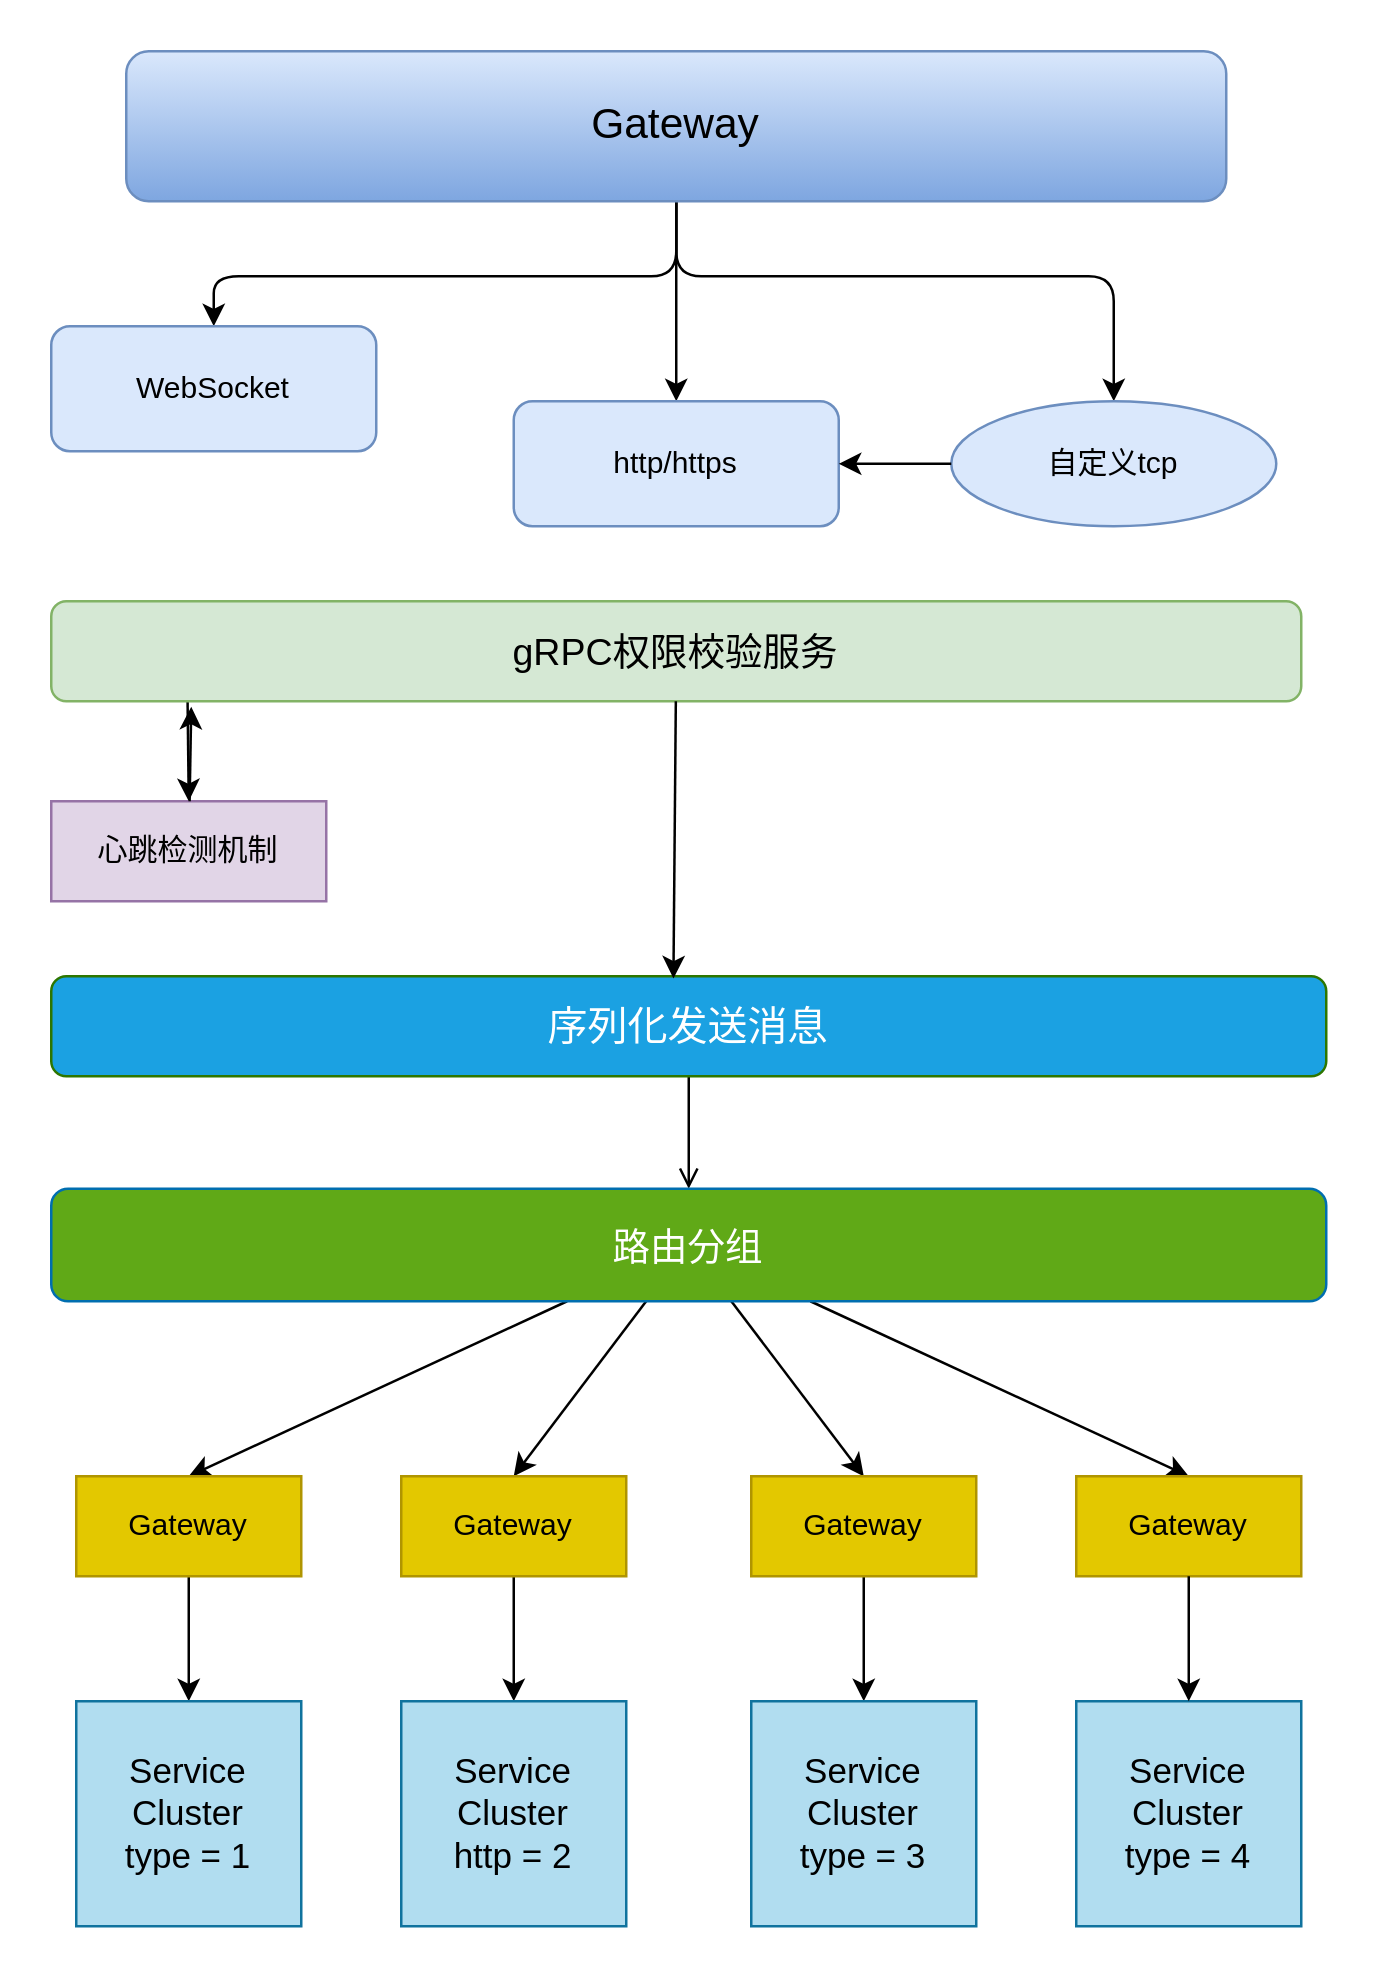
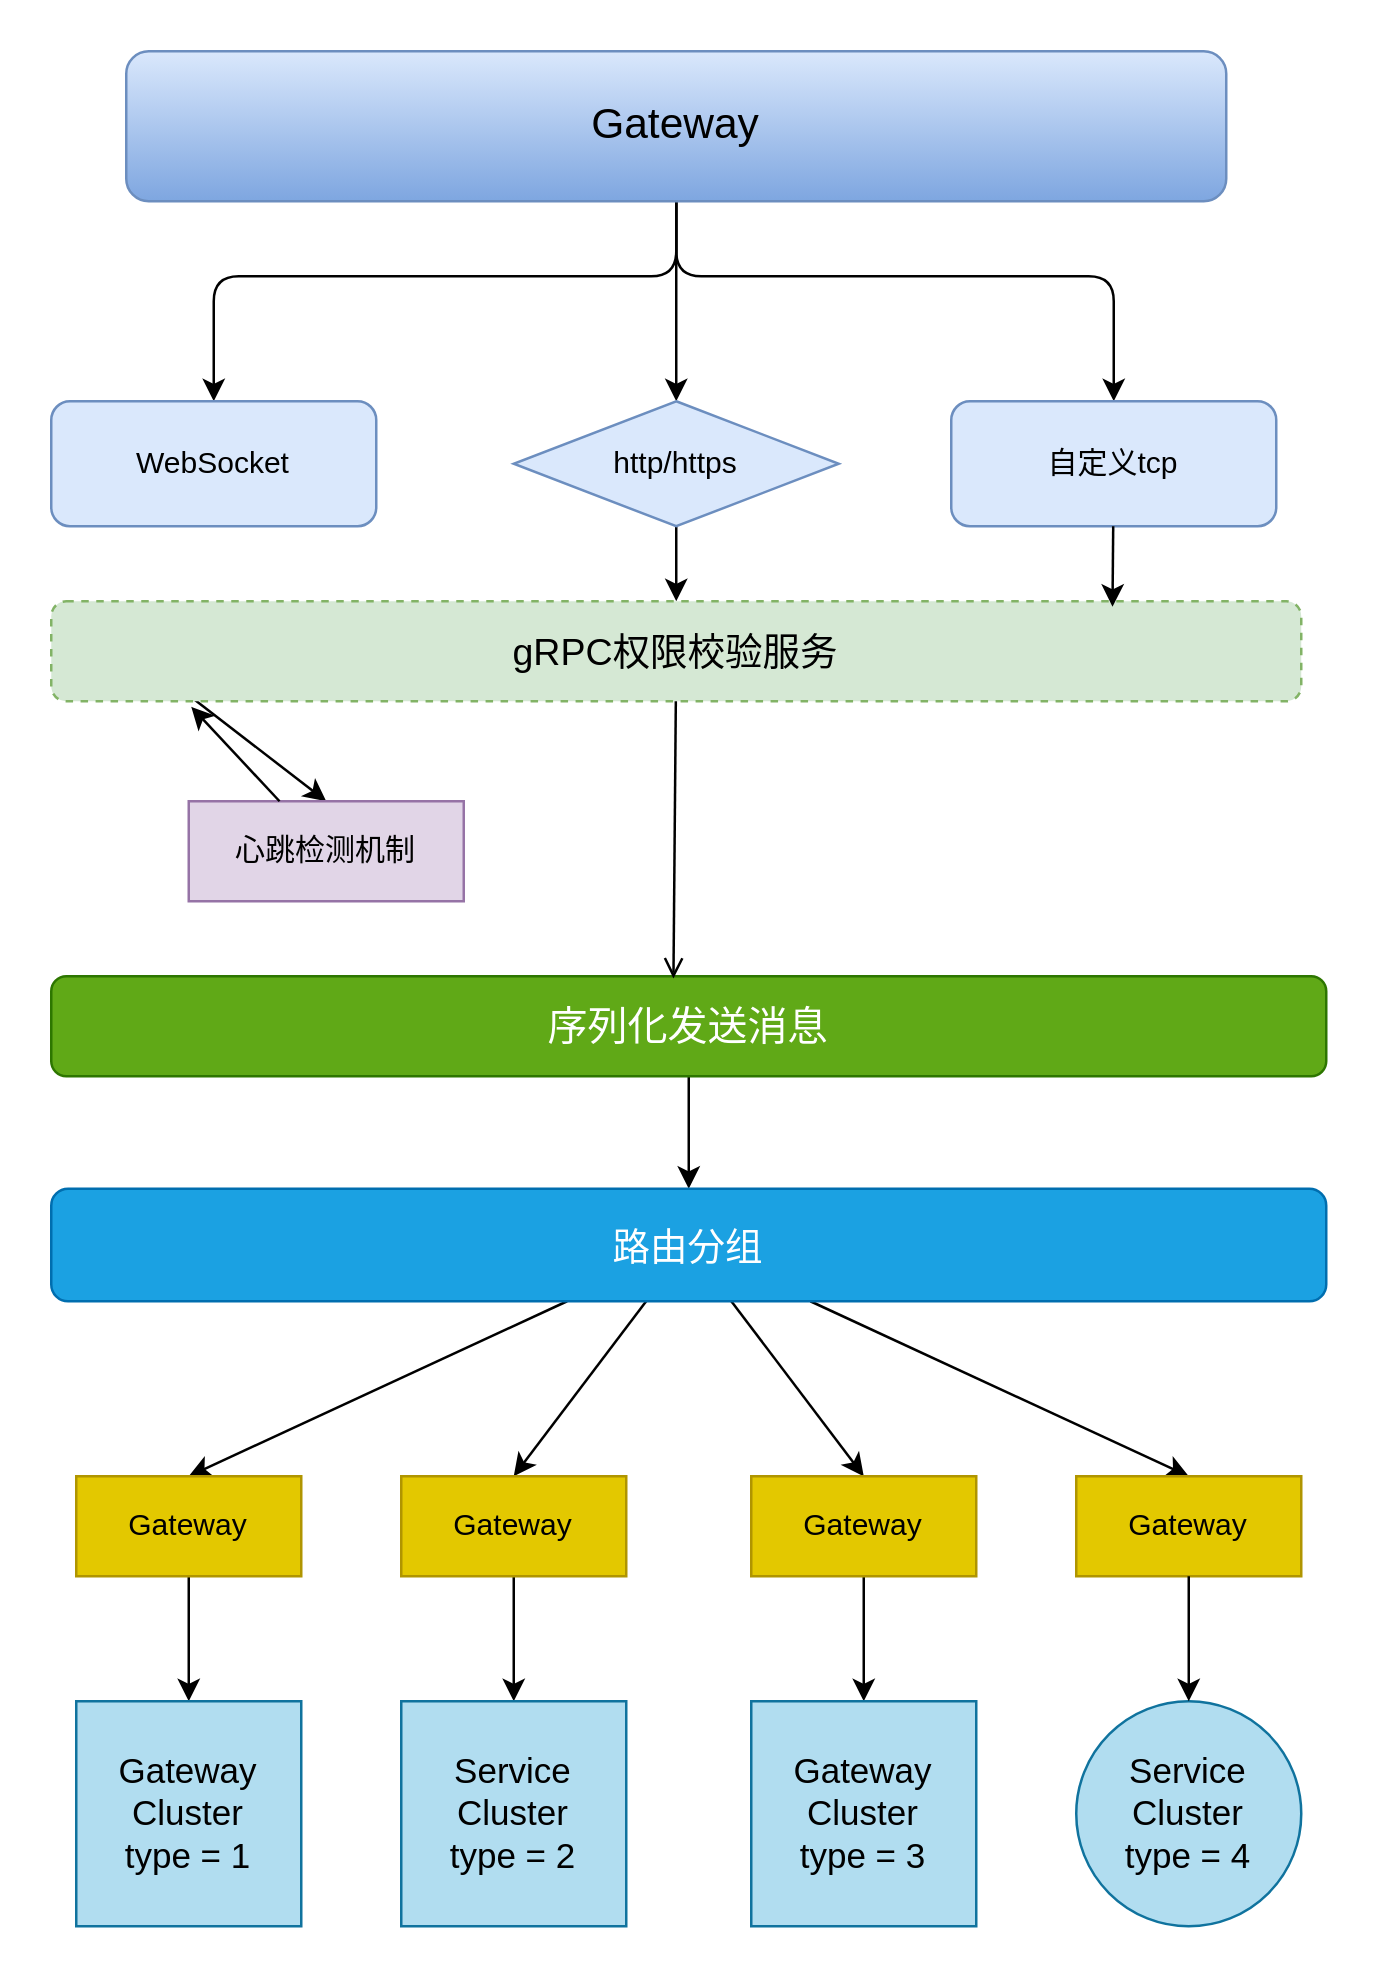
(214, 389) -> (214, 464)
(676, 464) -> (676, 464)
(903, 464) -> (1113, 559)
(1114, 464) -> (1114, 464)
none -> (676, 555)
(676, 651) -> (676, 651)
(189, 851) -> (326, 851)
(674, 960) -> (674, 964)
(689, 1026) -> (689, 1026)
(689, 1174) -> (689, 1170)
(689, 1245) -> (689, 1245)
(189, 1814) -> (189, 1814)
(514, 1814) -> (514, 1814)
(864, 1814) -> (864, 1814)
(1189, 1814) -> (1189, 1814)
